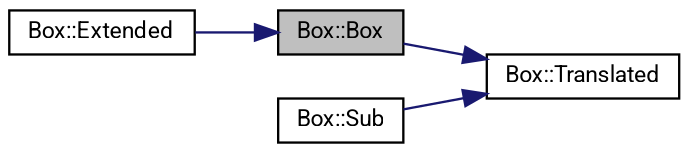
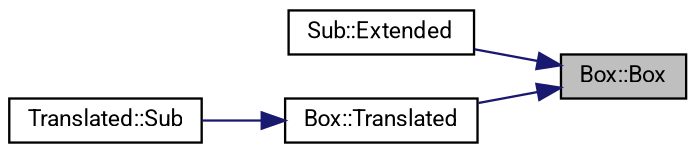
(102, 32) -> (381, 32)
(434, 49) -> (508, 98)
(341, 121) -> (105, 121)
